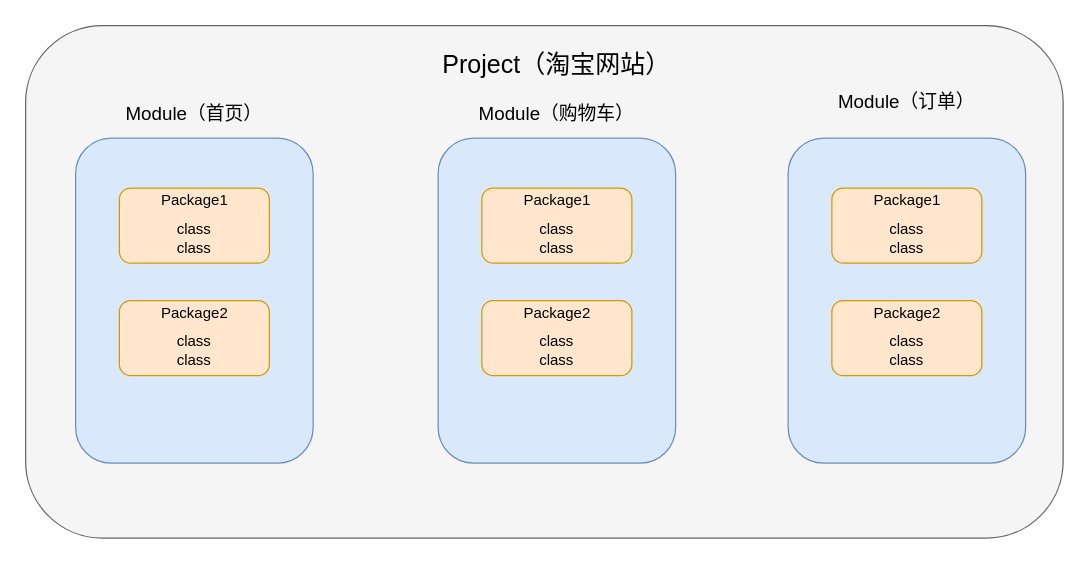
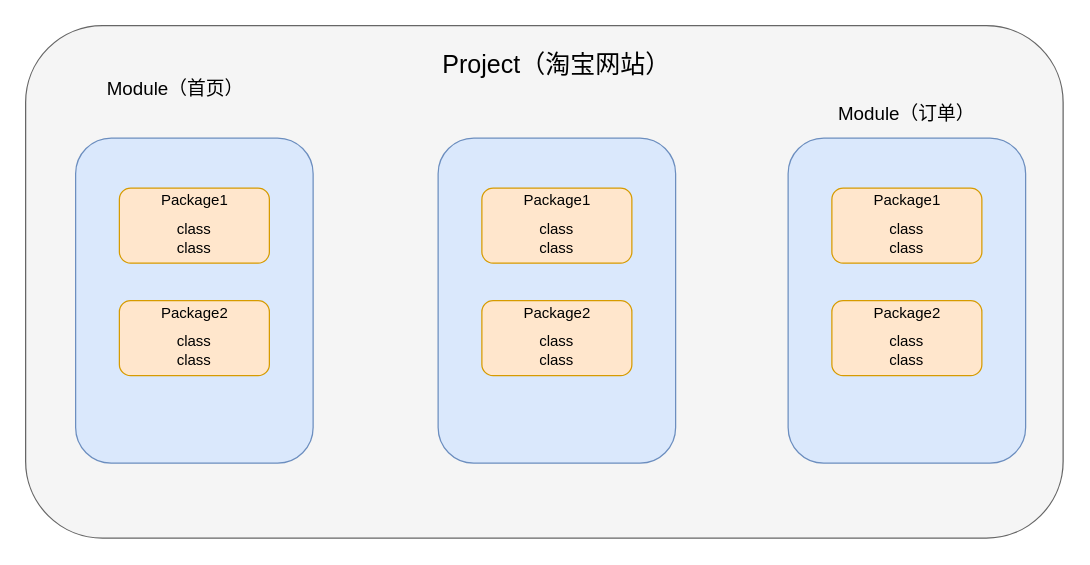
(907, 101) -> (907, 113)
(194, 113) -> (176, 88)
(557, 113) -> none
